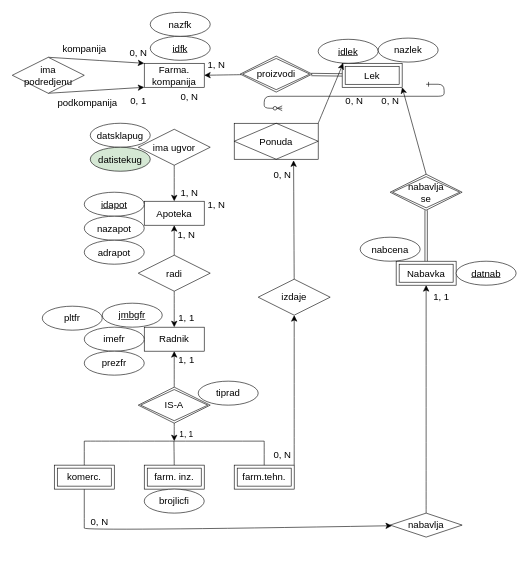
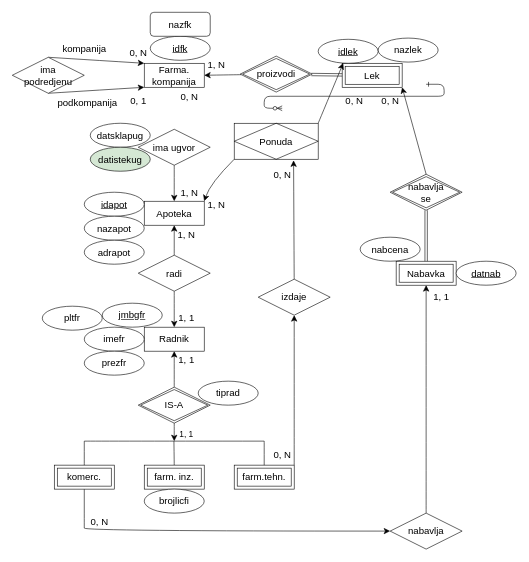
(180, 24) -> (180, 24)
none -> (216, 180)
(426, 525) -> (426, 531)
